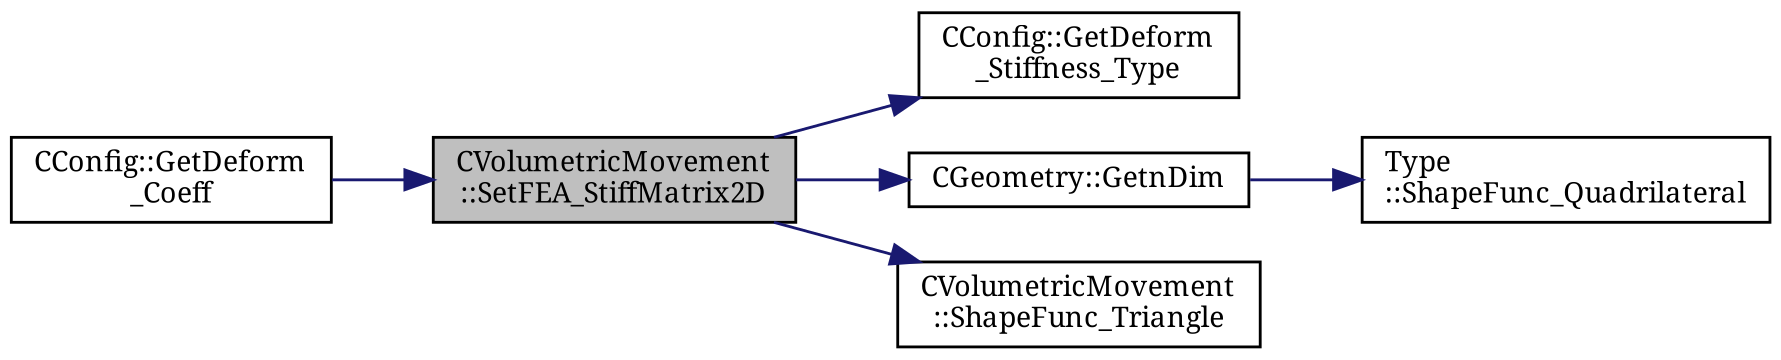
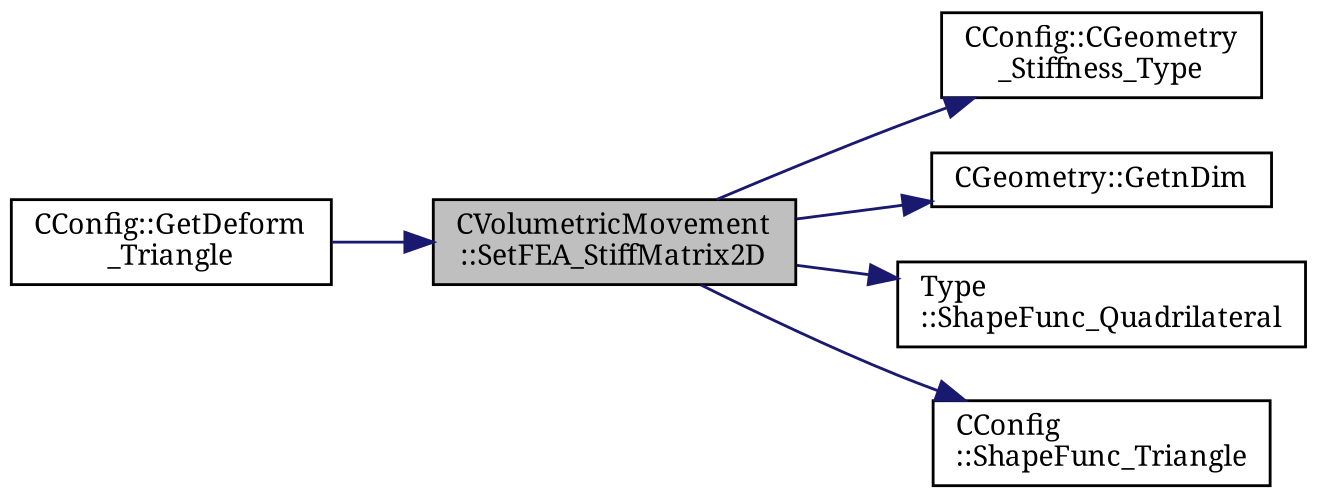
(1079, 55) -> (1102, 55)
(171, 180) -> (171, 242)
(1292, 180) -> (833, 270)
(1079, 304) -> (1102, 443)
